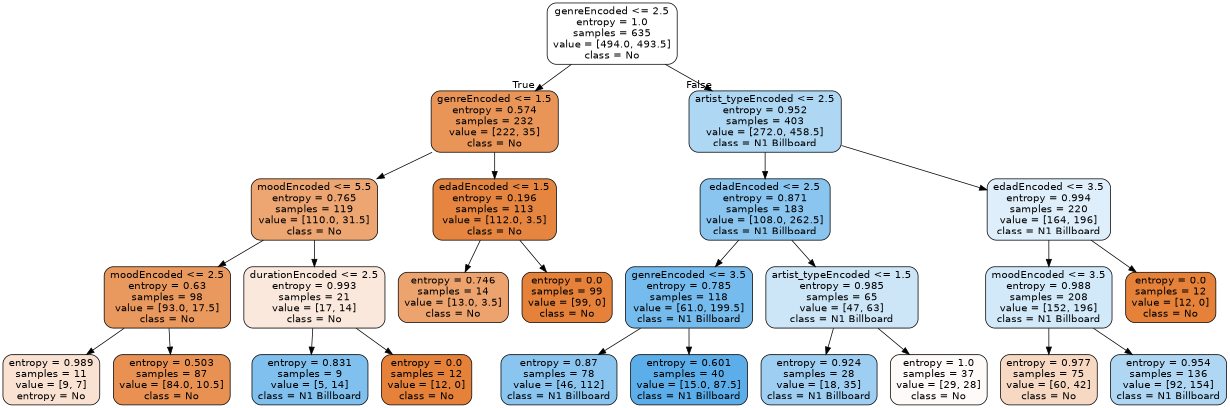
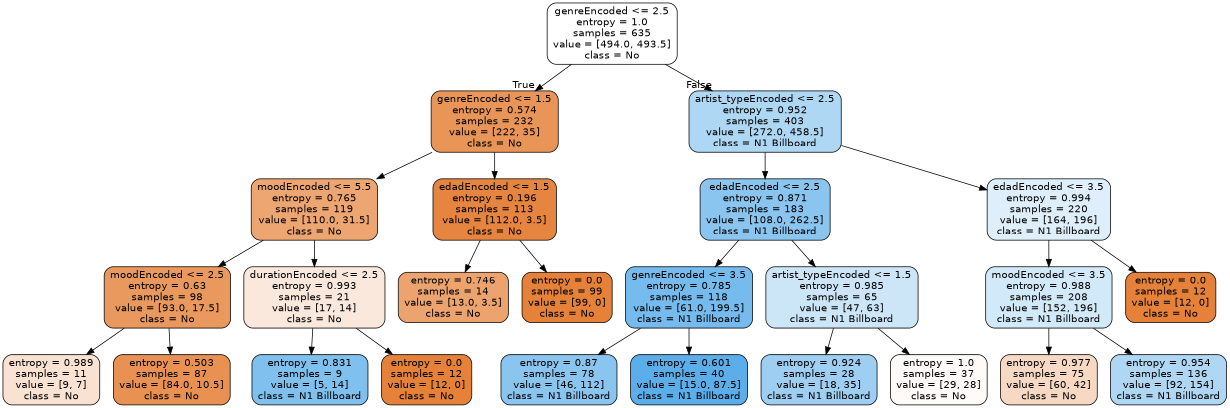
(51, 380) -> (51, 380)
